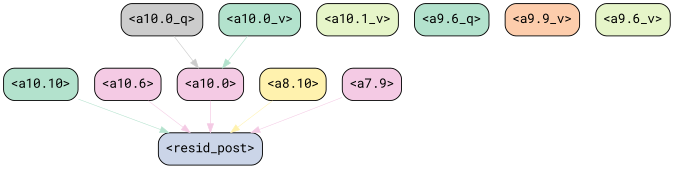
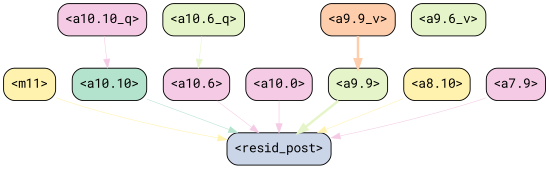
none -> (102, 20)
(162, 20) -> none
none -> (204, 20)
(260, 20) -> none
(358, 20) -> none
(452, 20) -> none
none -> (30, 84)
none -> (358, 84)
